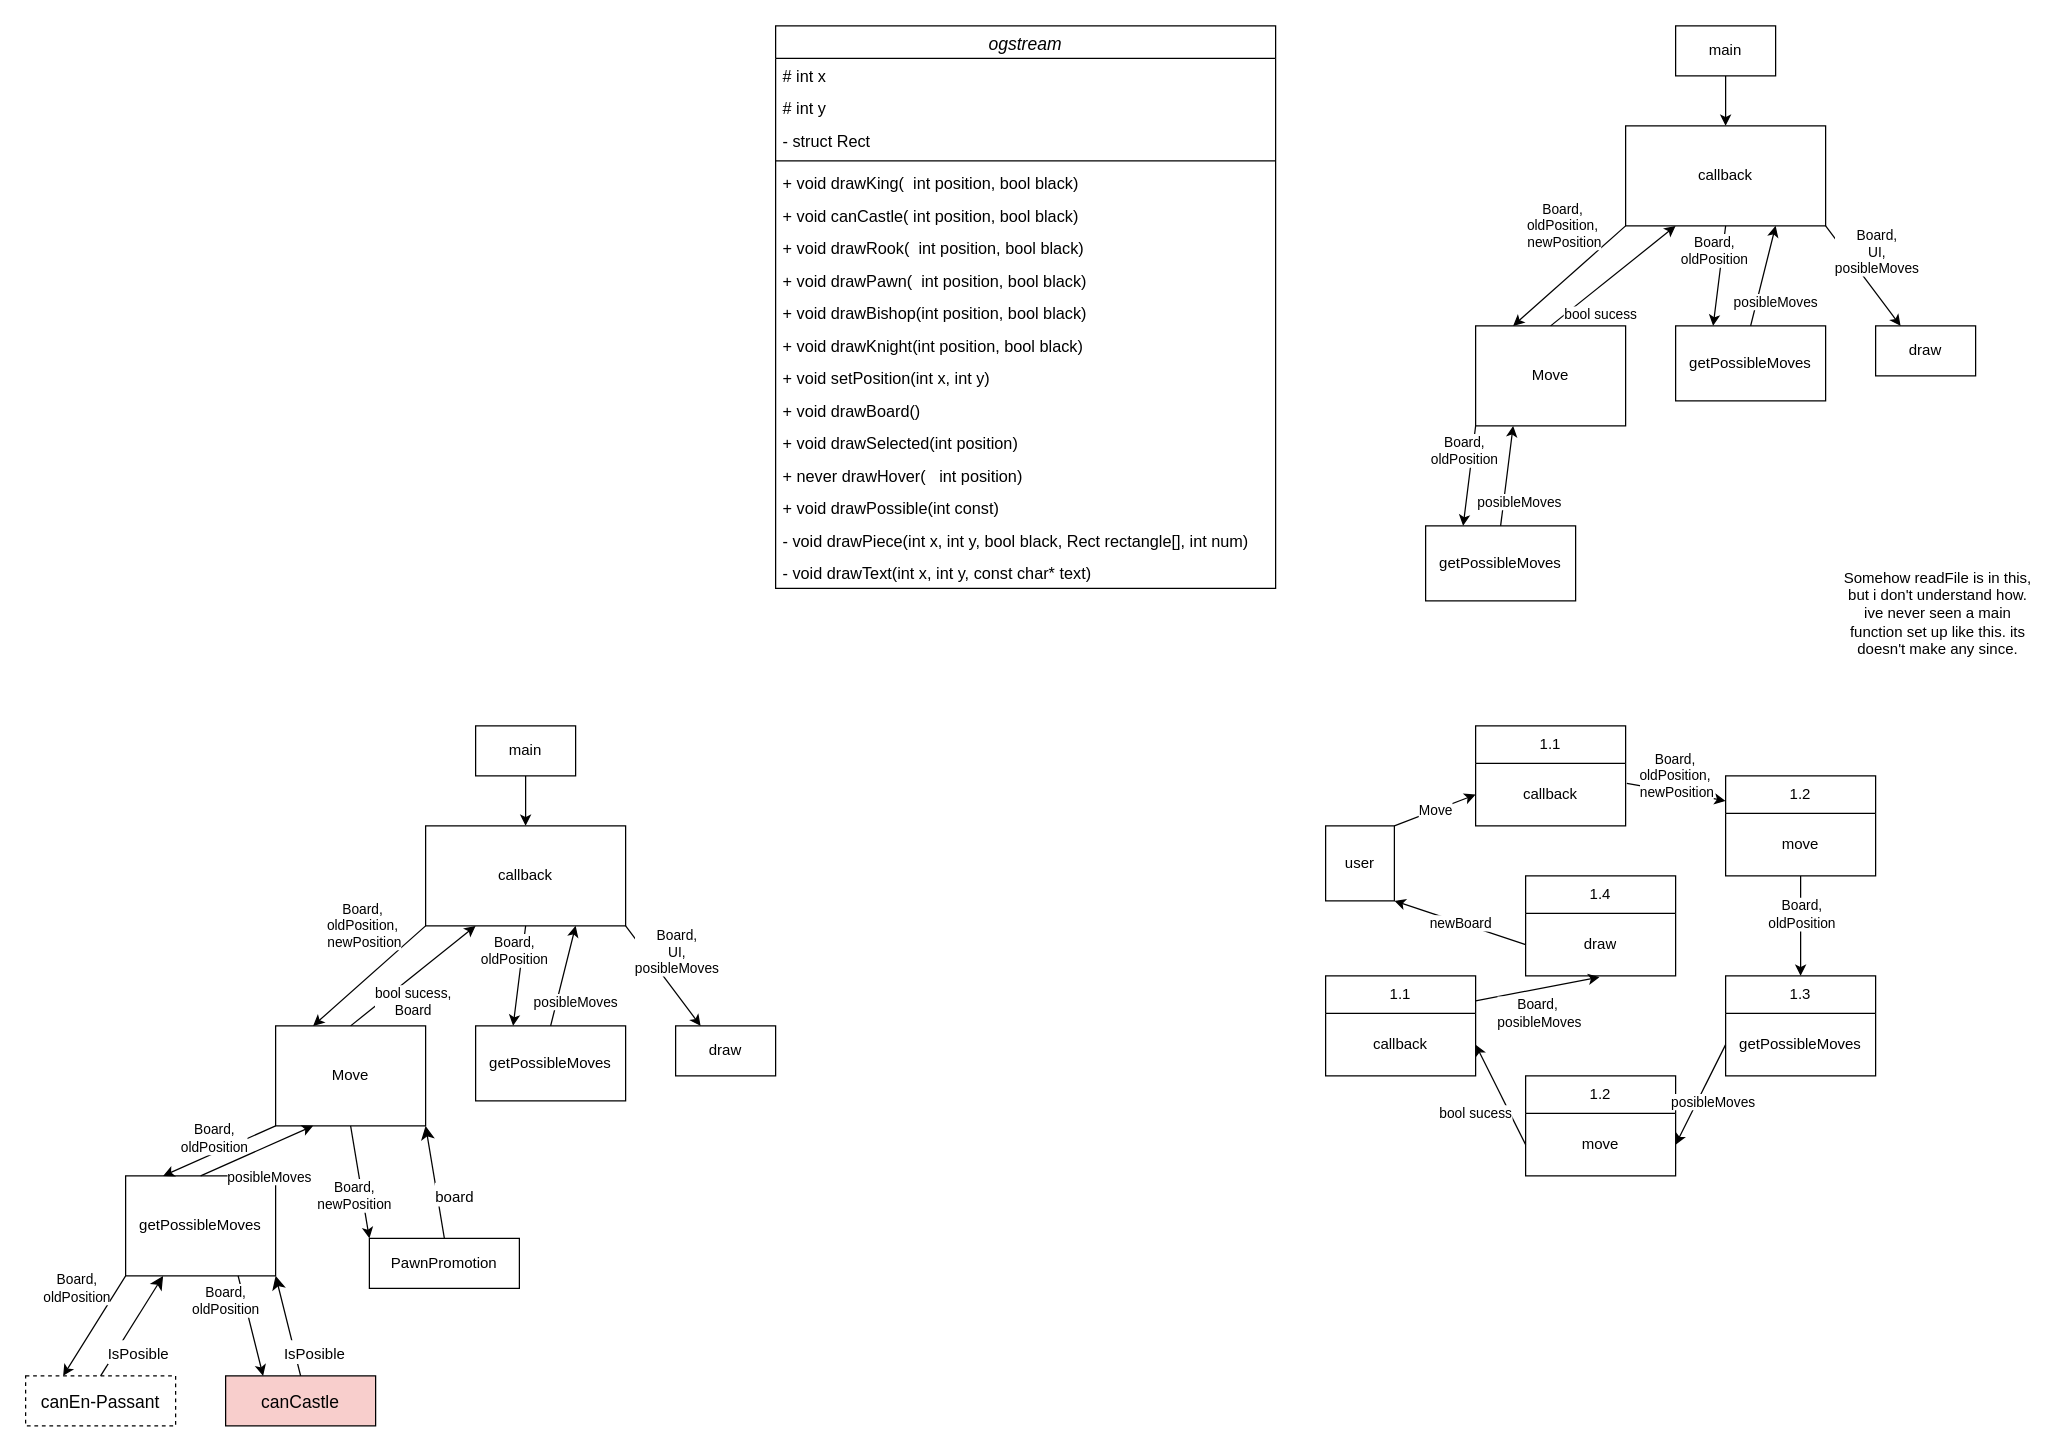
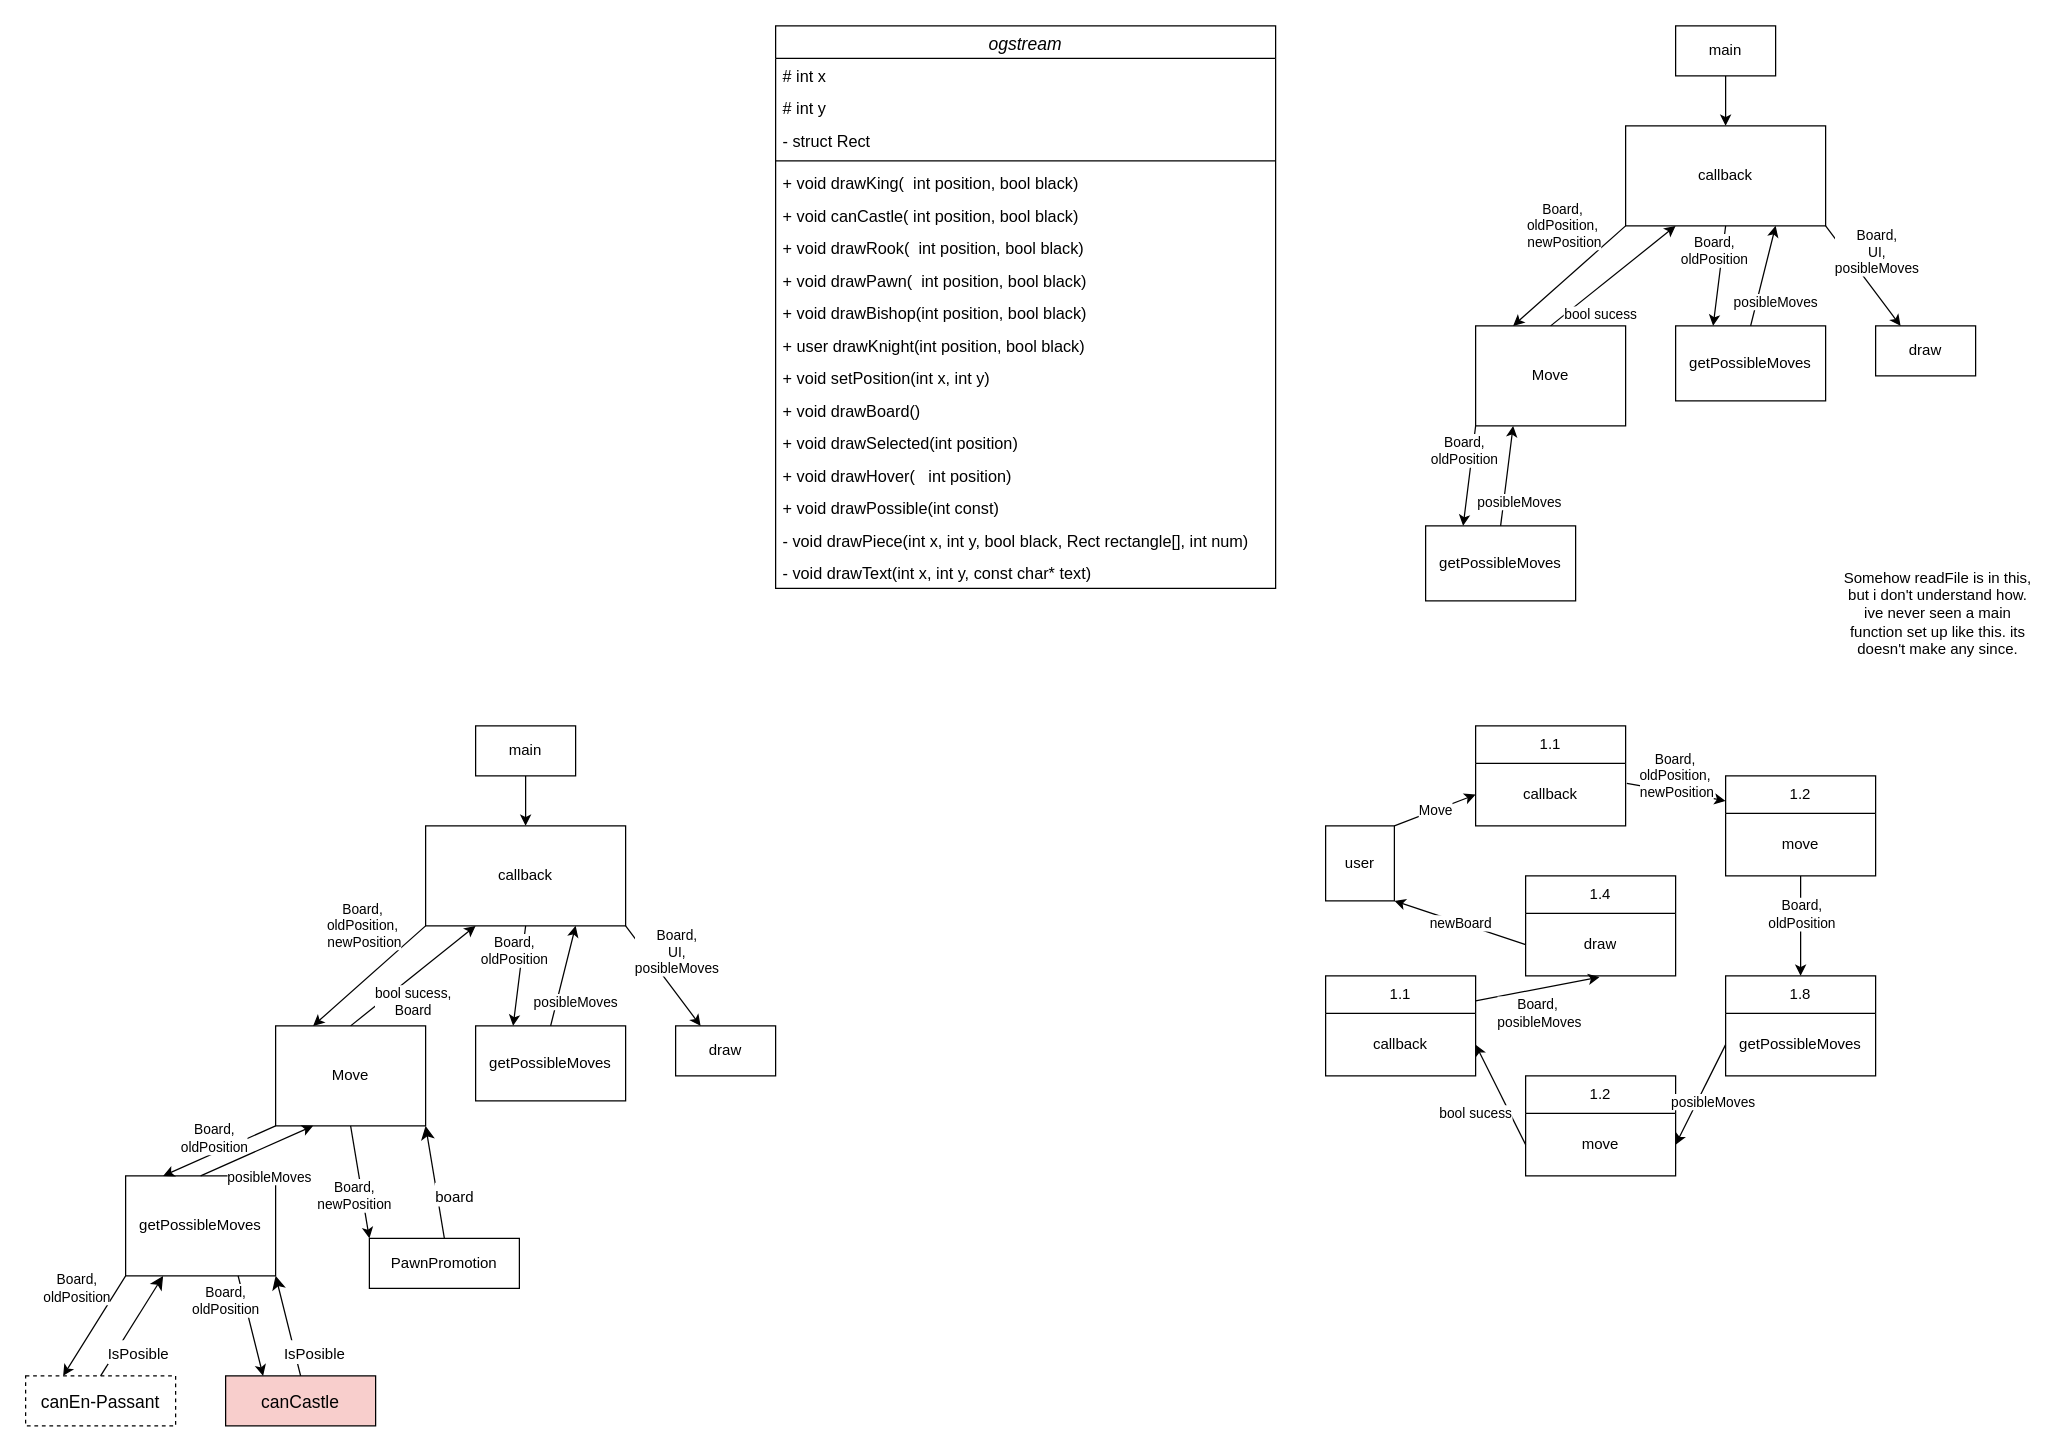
(951, 346) -> (953, 346)
(922, 476) -> (916, 476)
(1801, 994) -> (1801, 994)
